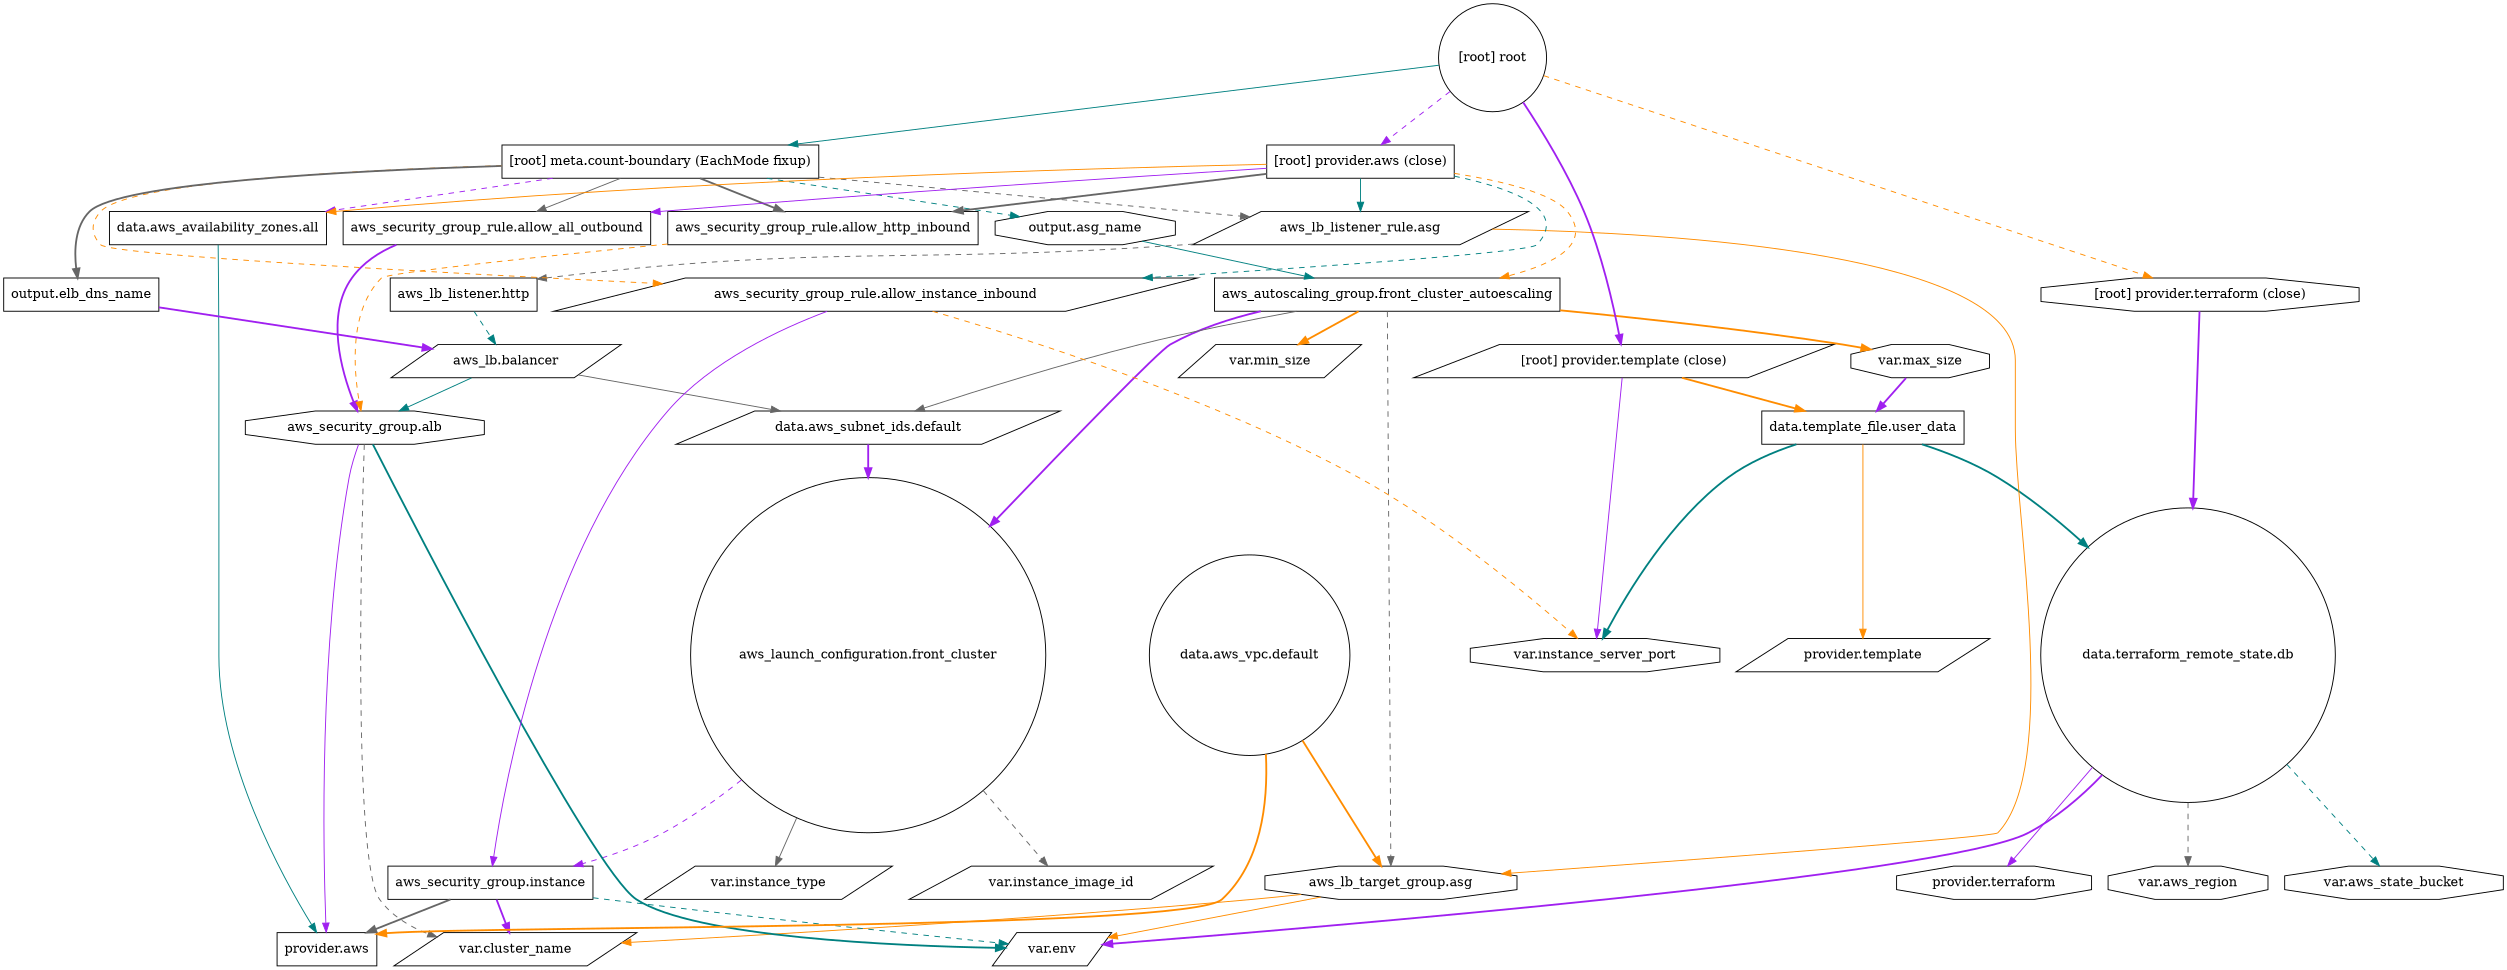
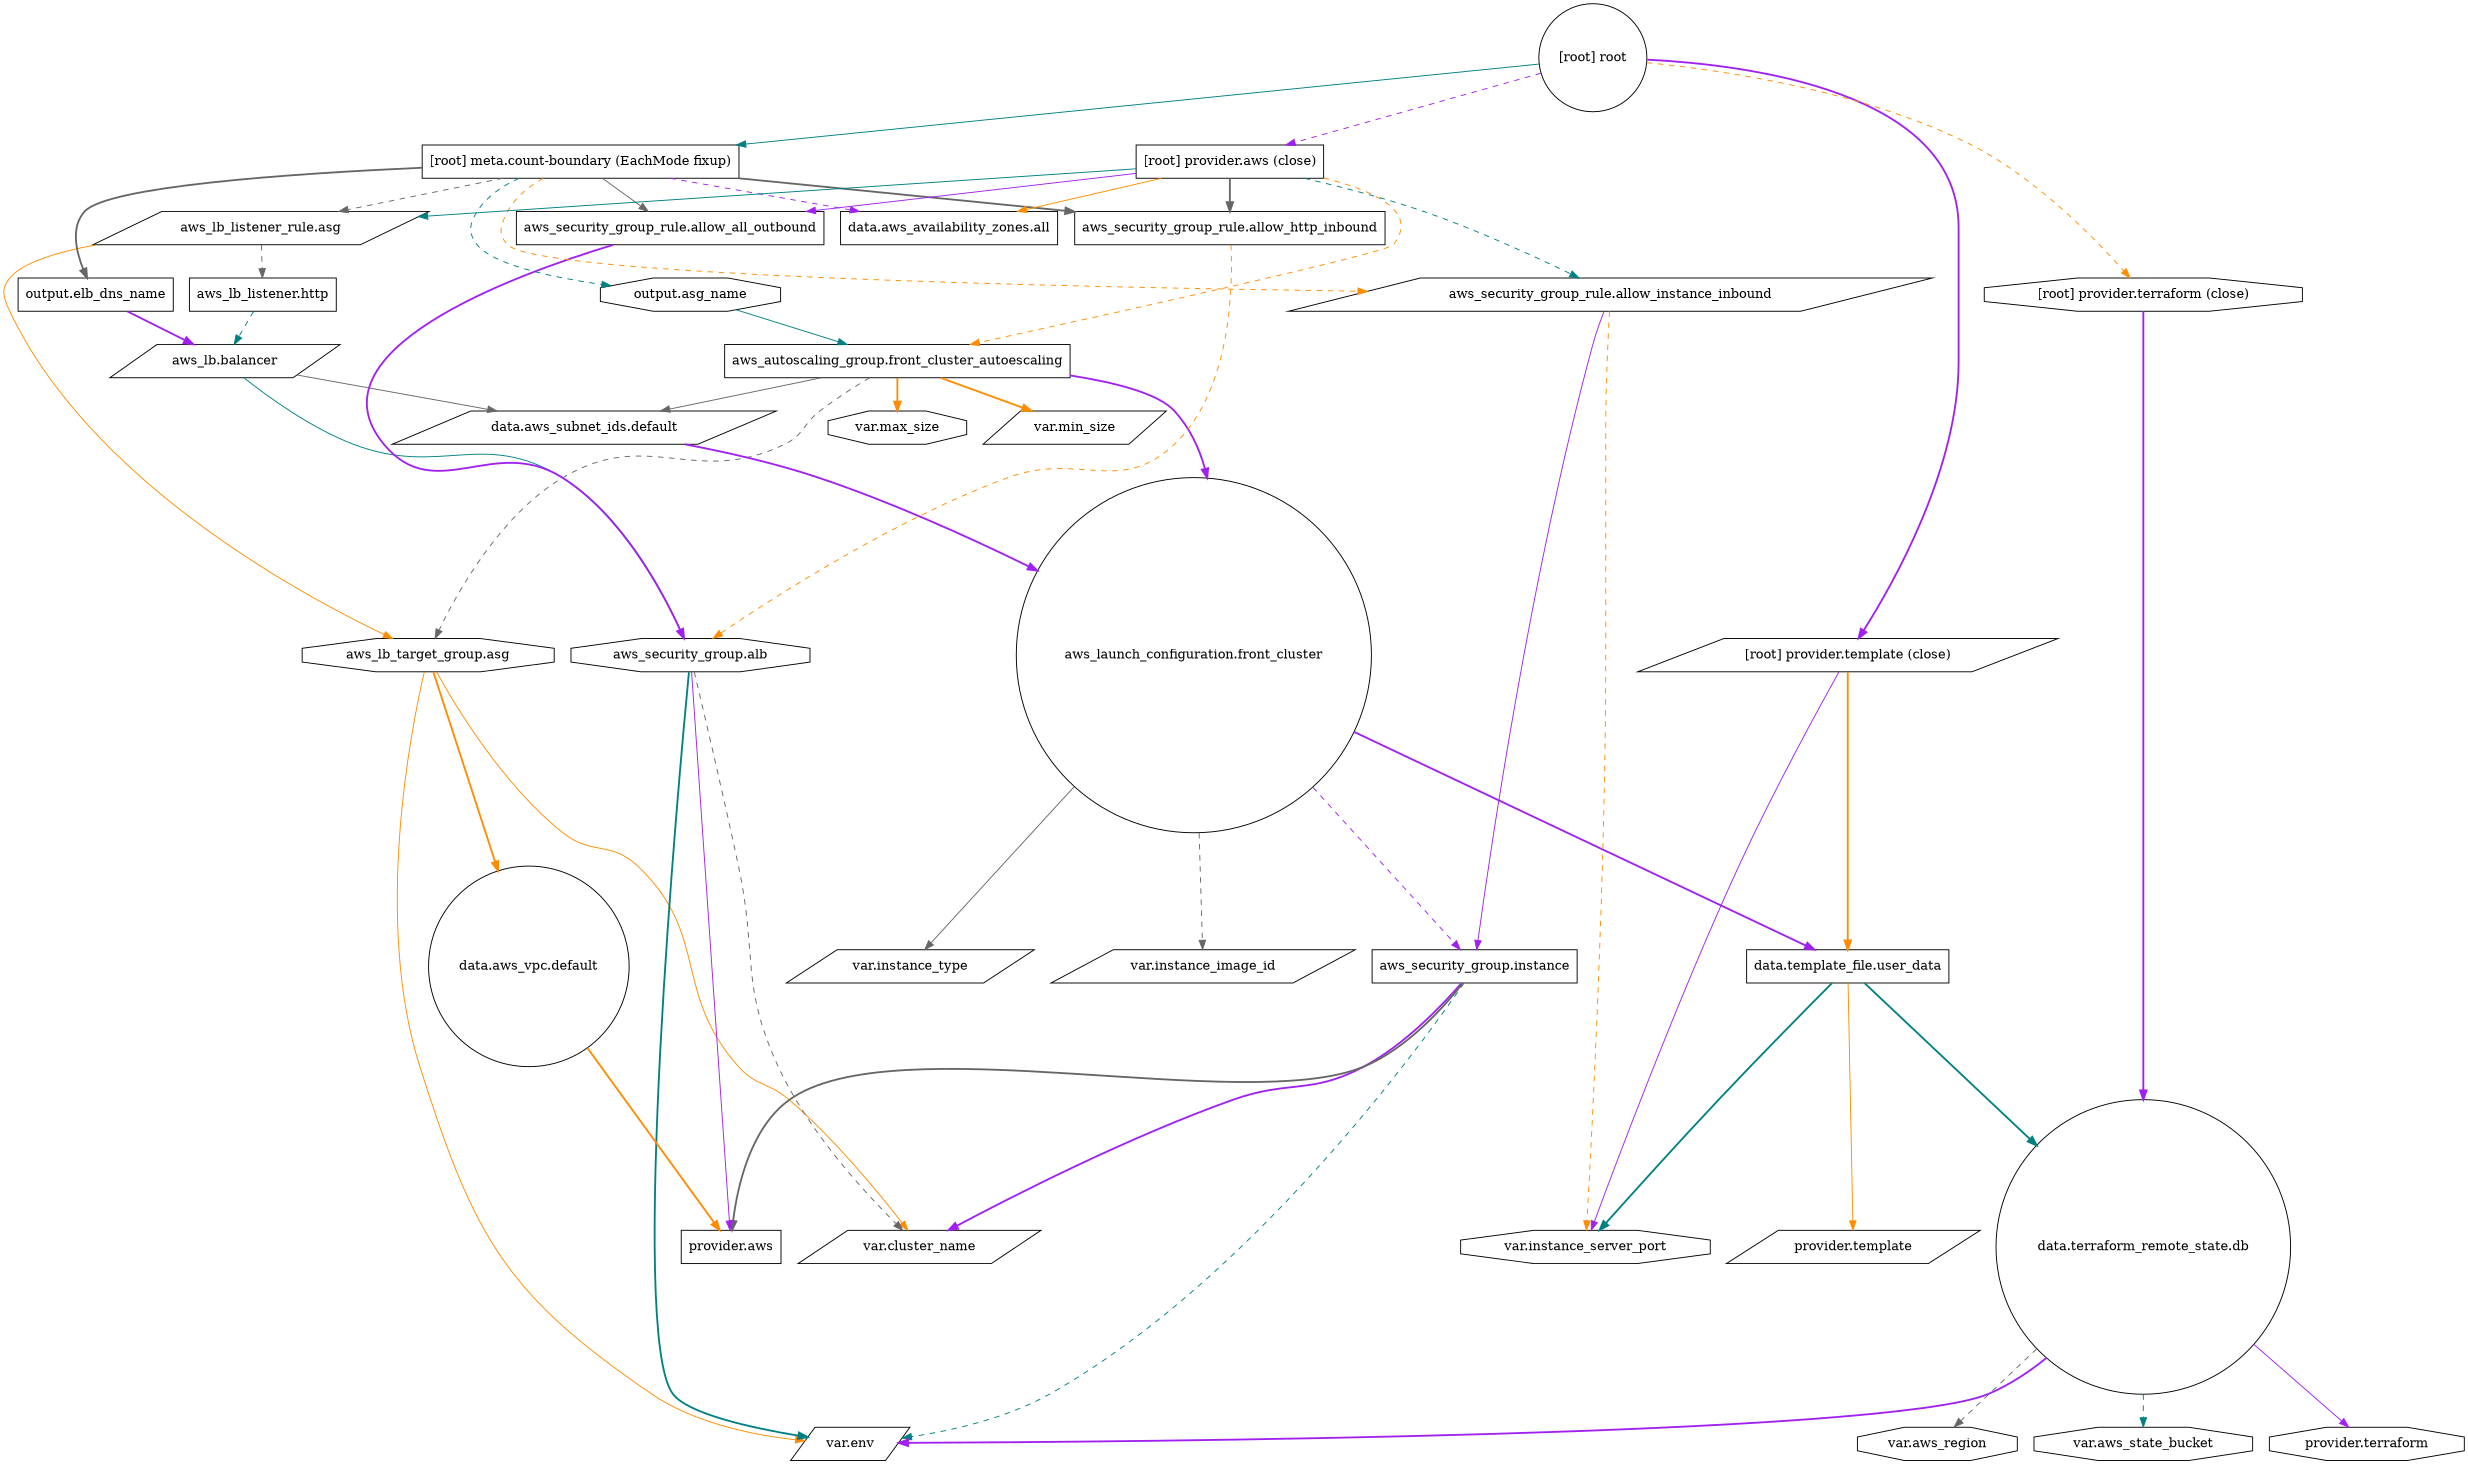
(1895, 391) -> (1580, 839)
(219, 594) -> none
(1339, 799) -> (464, 767)
